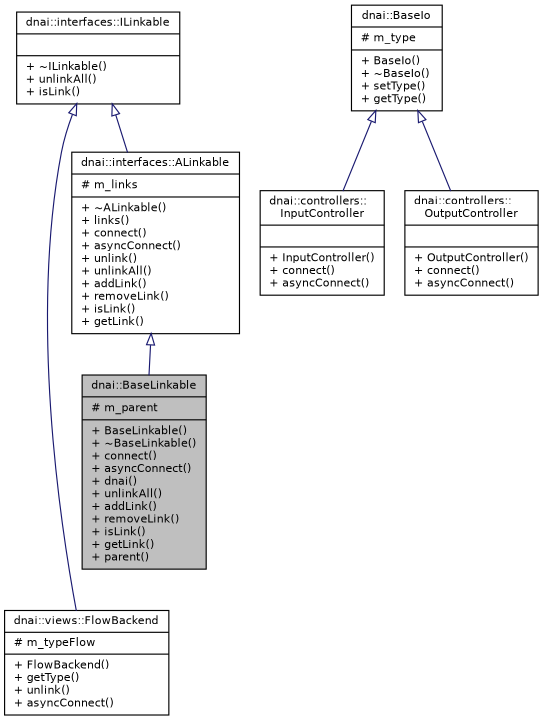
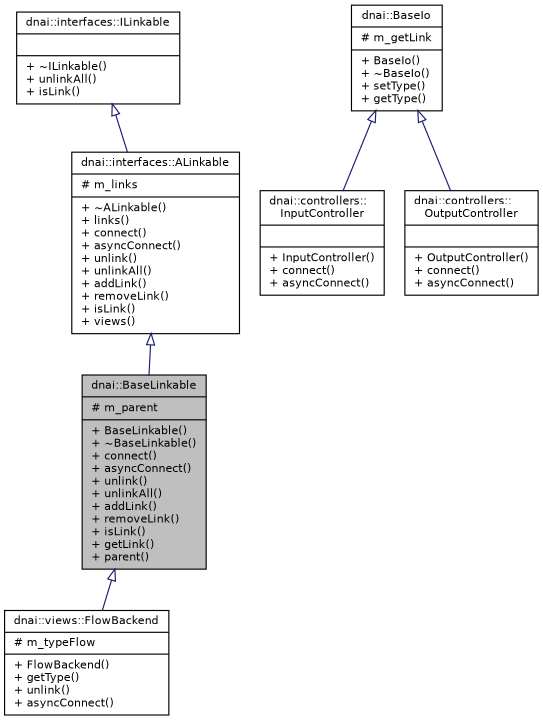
(389, 38) -> (397, 38)
(113, 322) -> (109, 322)
(49, 362) -> (107, 595)
(114, 481) -> (119, 481)
